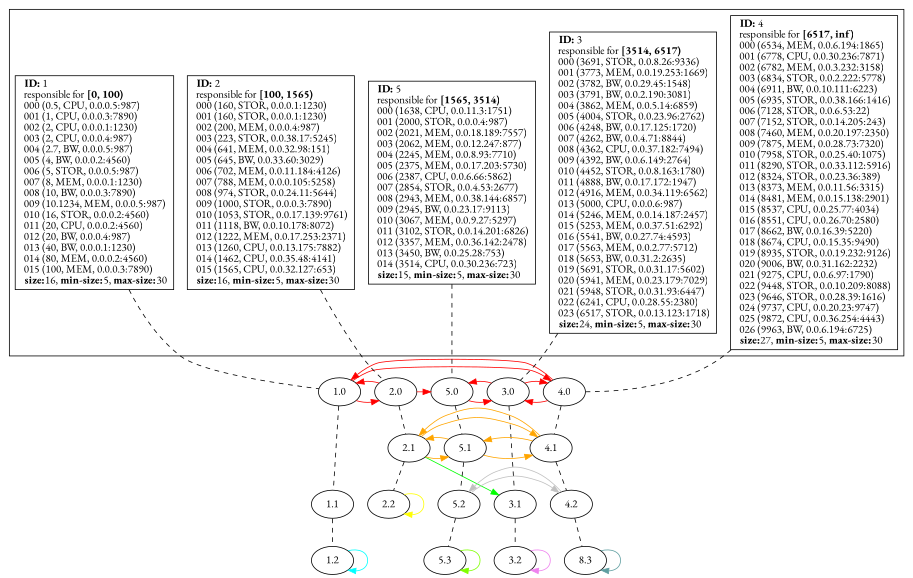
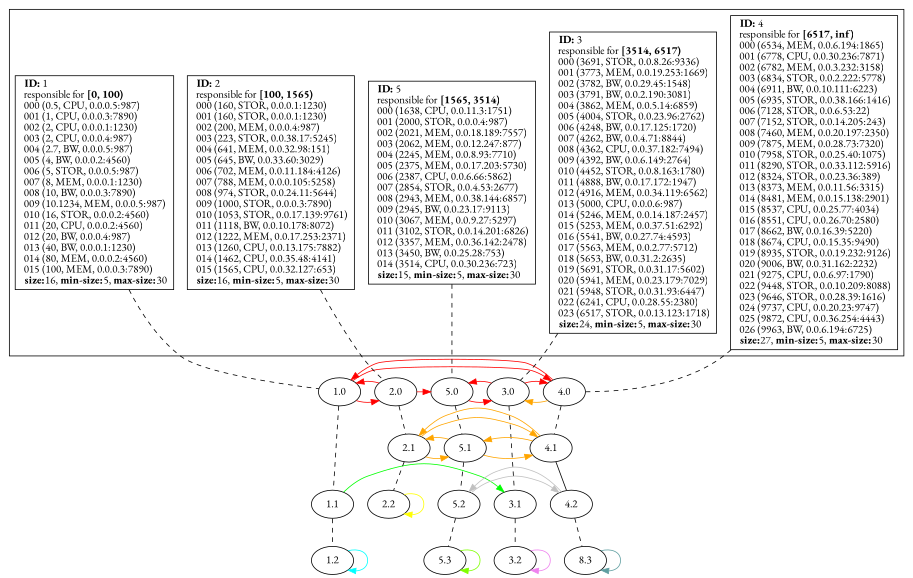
(540, 402) -> (540, 402)
(457, 473) -> (420, 464)
(561, 476) -> (561, 476)
